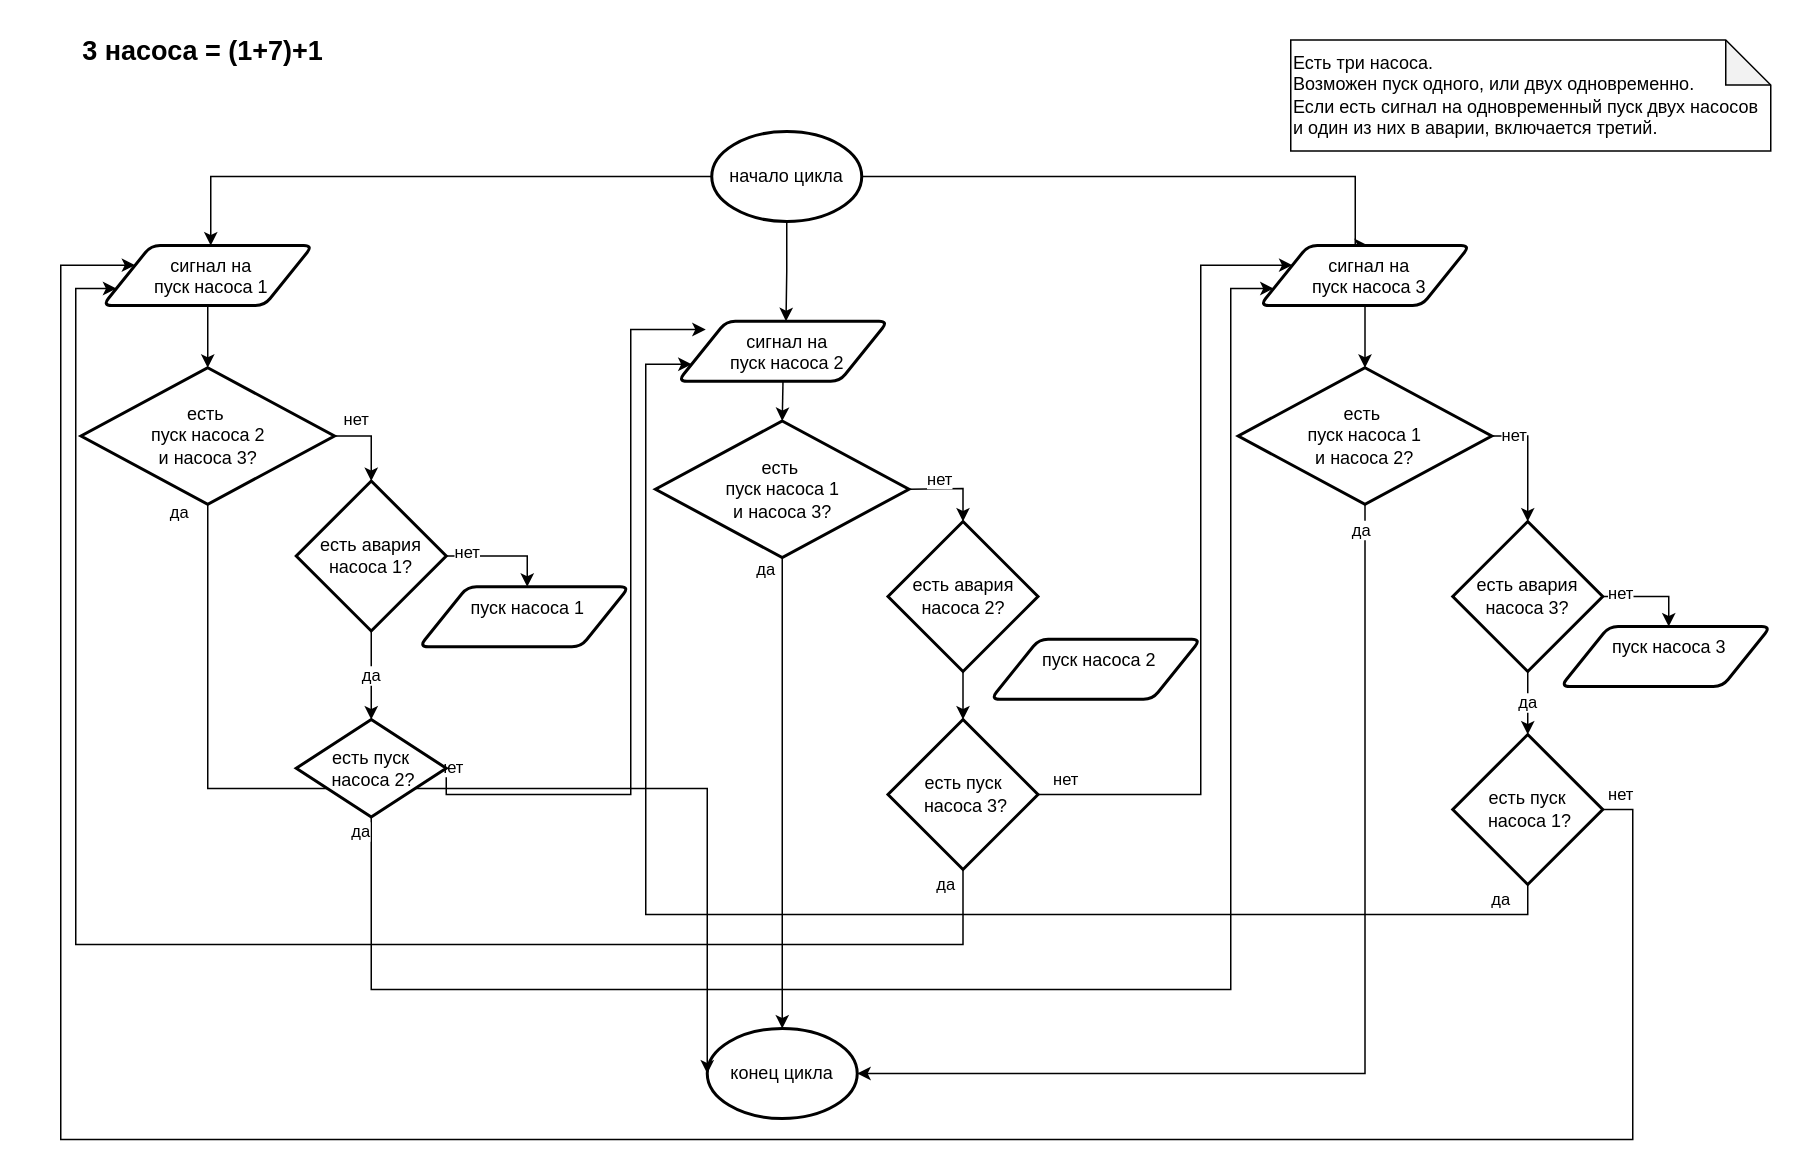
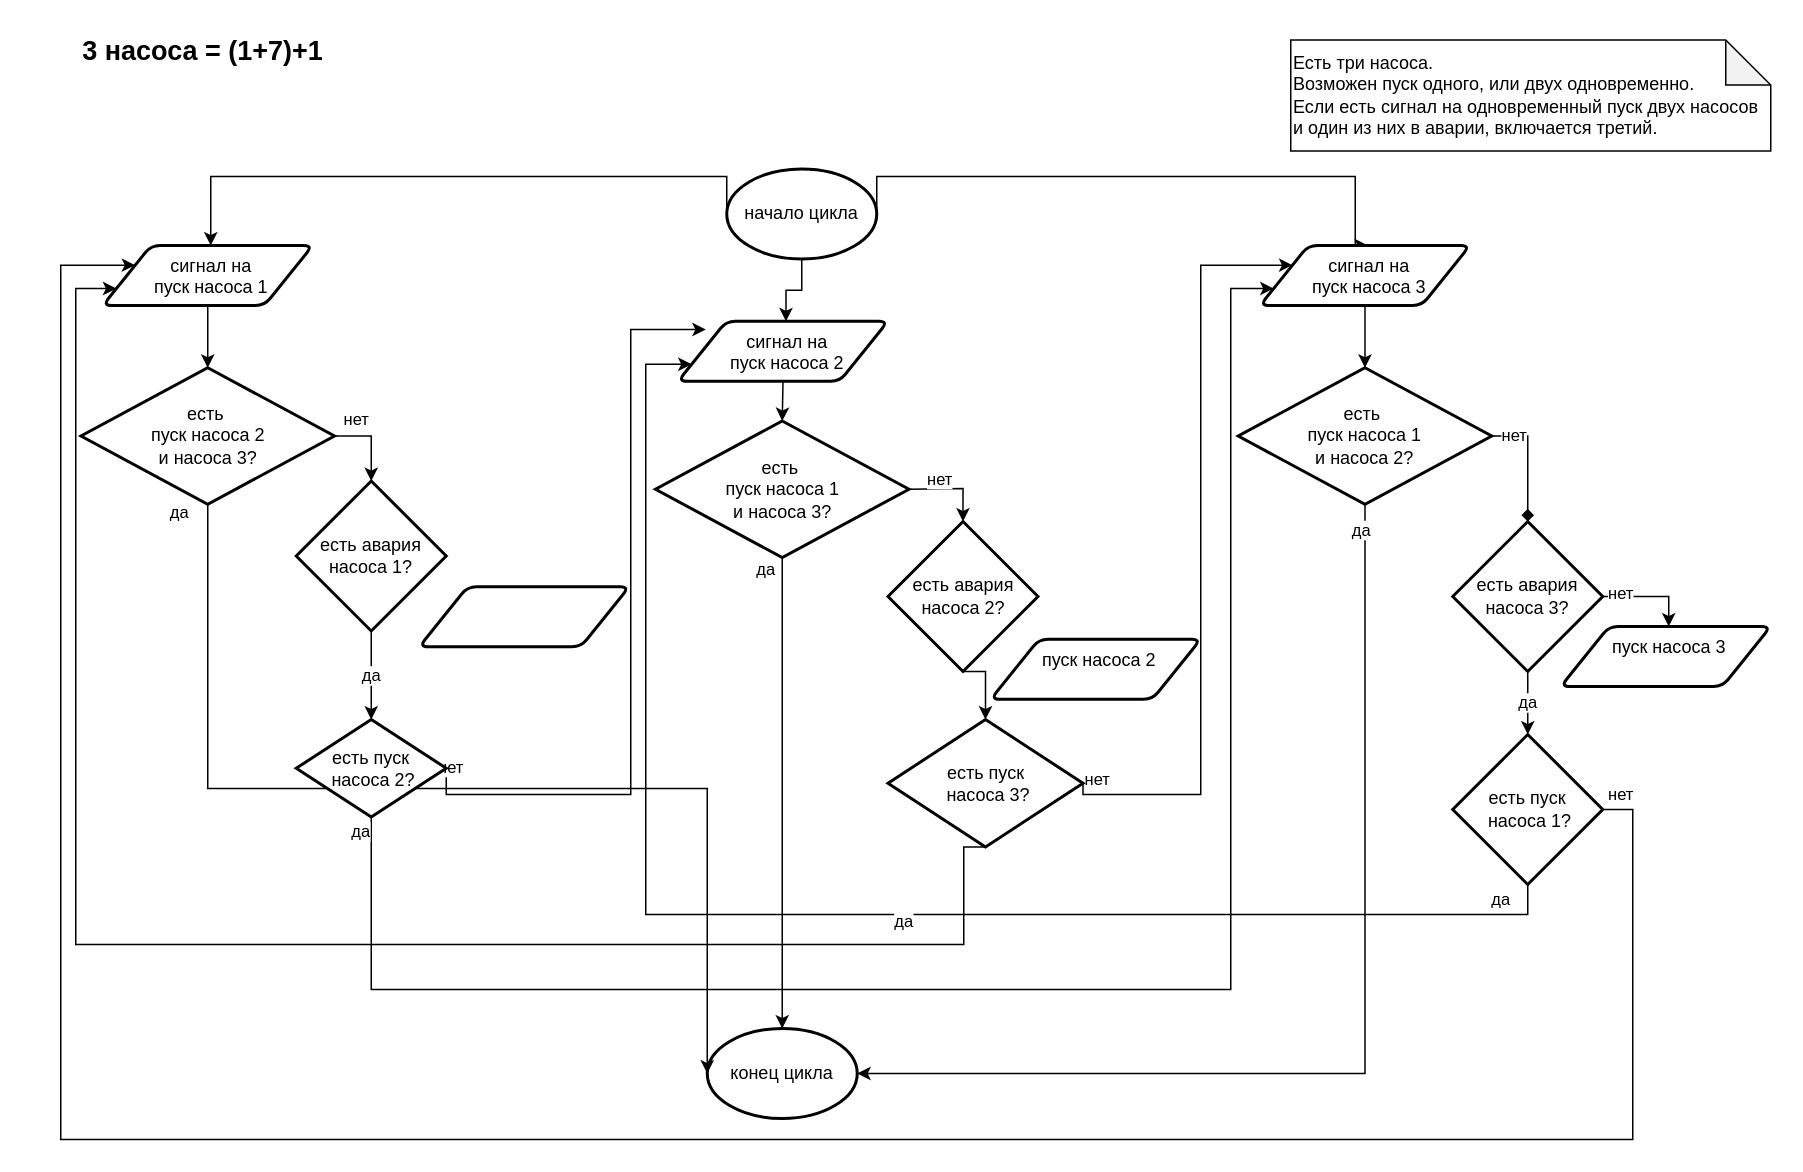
(787, 176) -> (802, 214)
(1528, 510) -> (1528, 509)
(497, 556) -> none
(527, 617) -> none
(963, 794) -> (986, 783)
